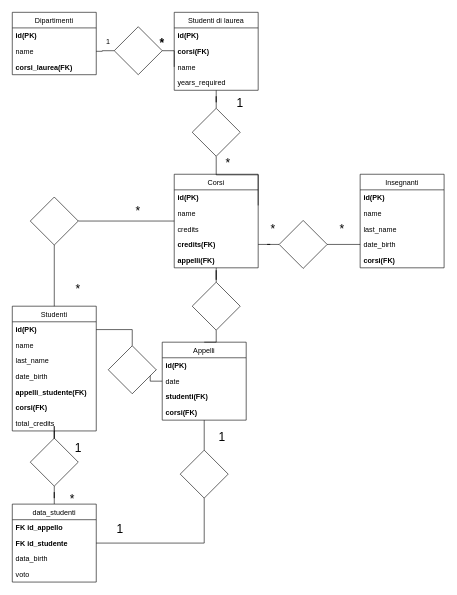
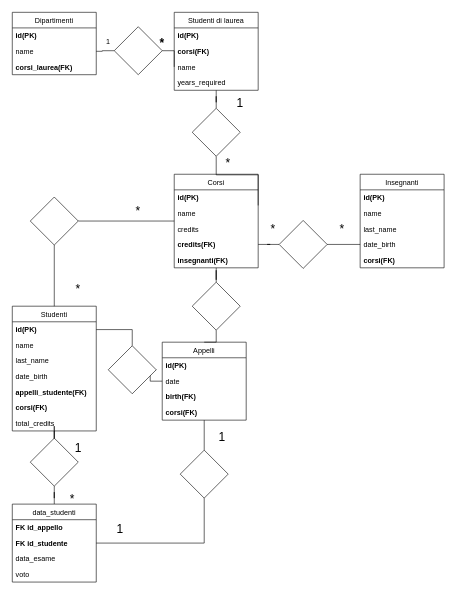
(197, 260) -> (204, 260)
(189, 397) -> (183, 397)
(35, 559) -> (36, 559)
